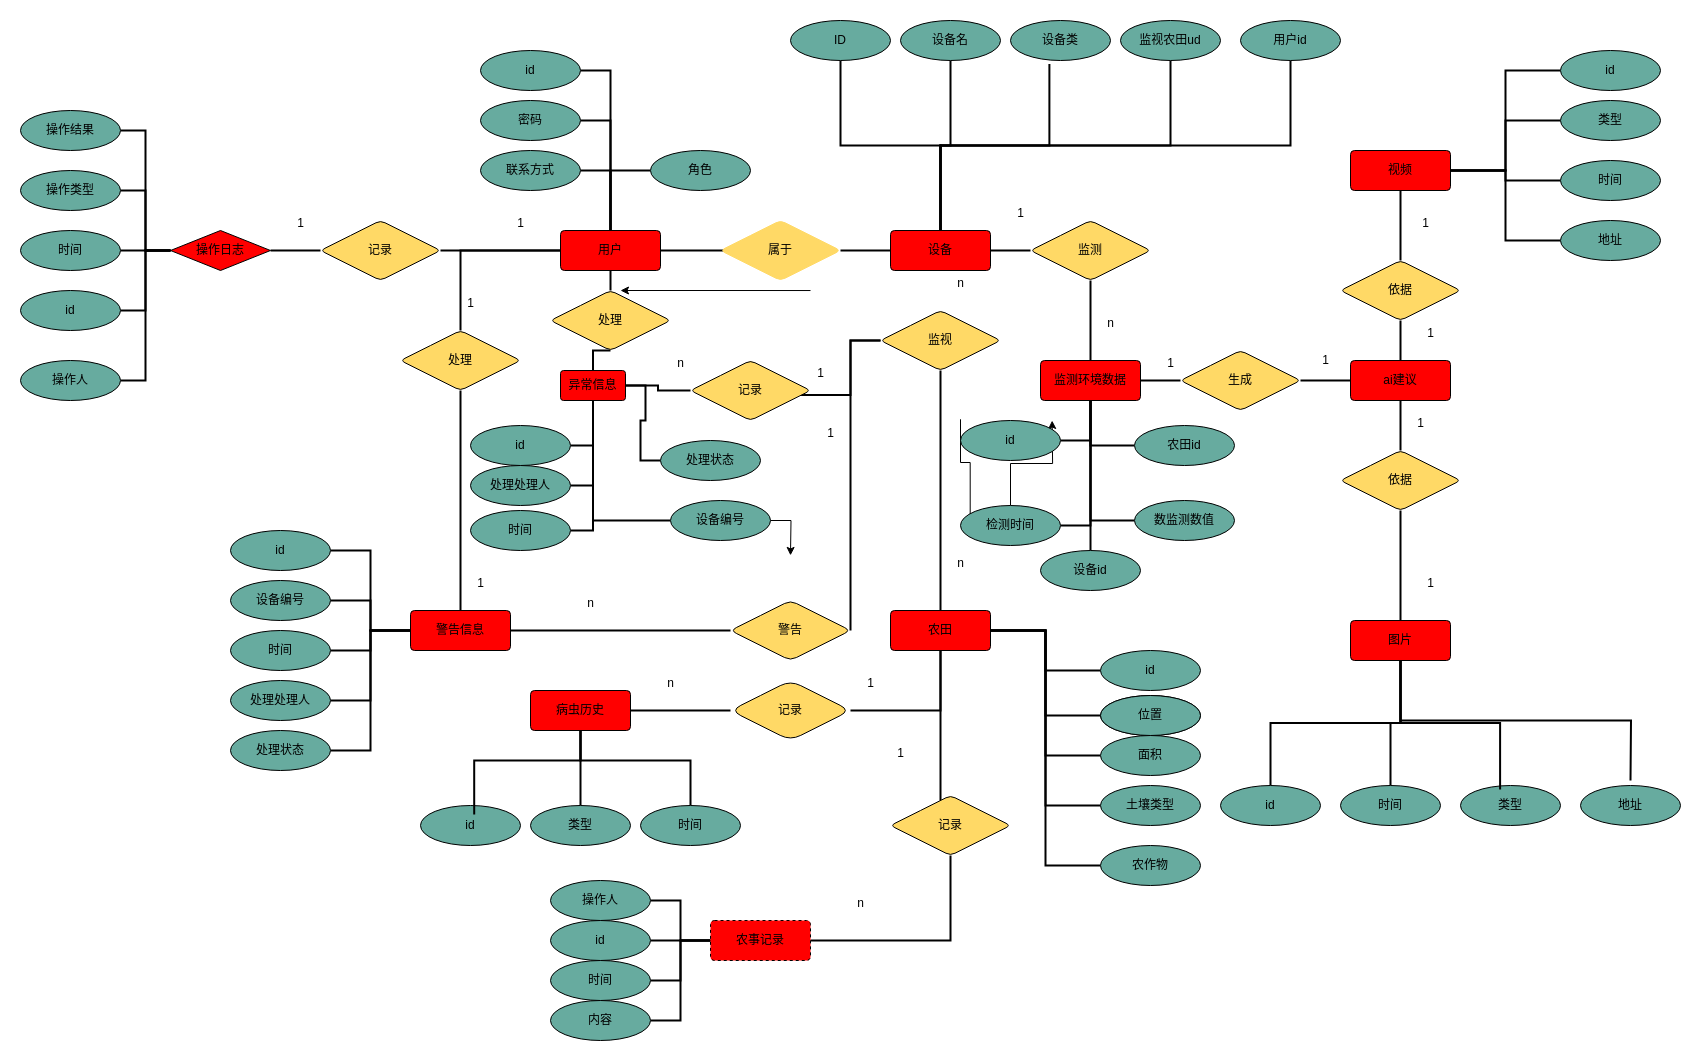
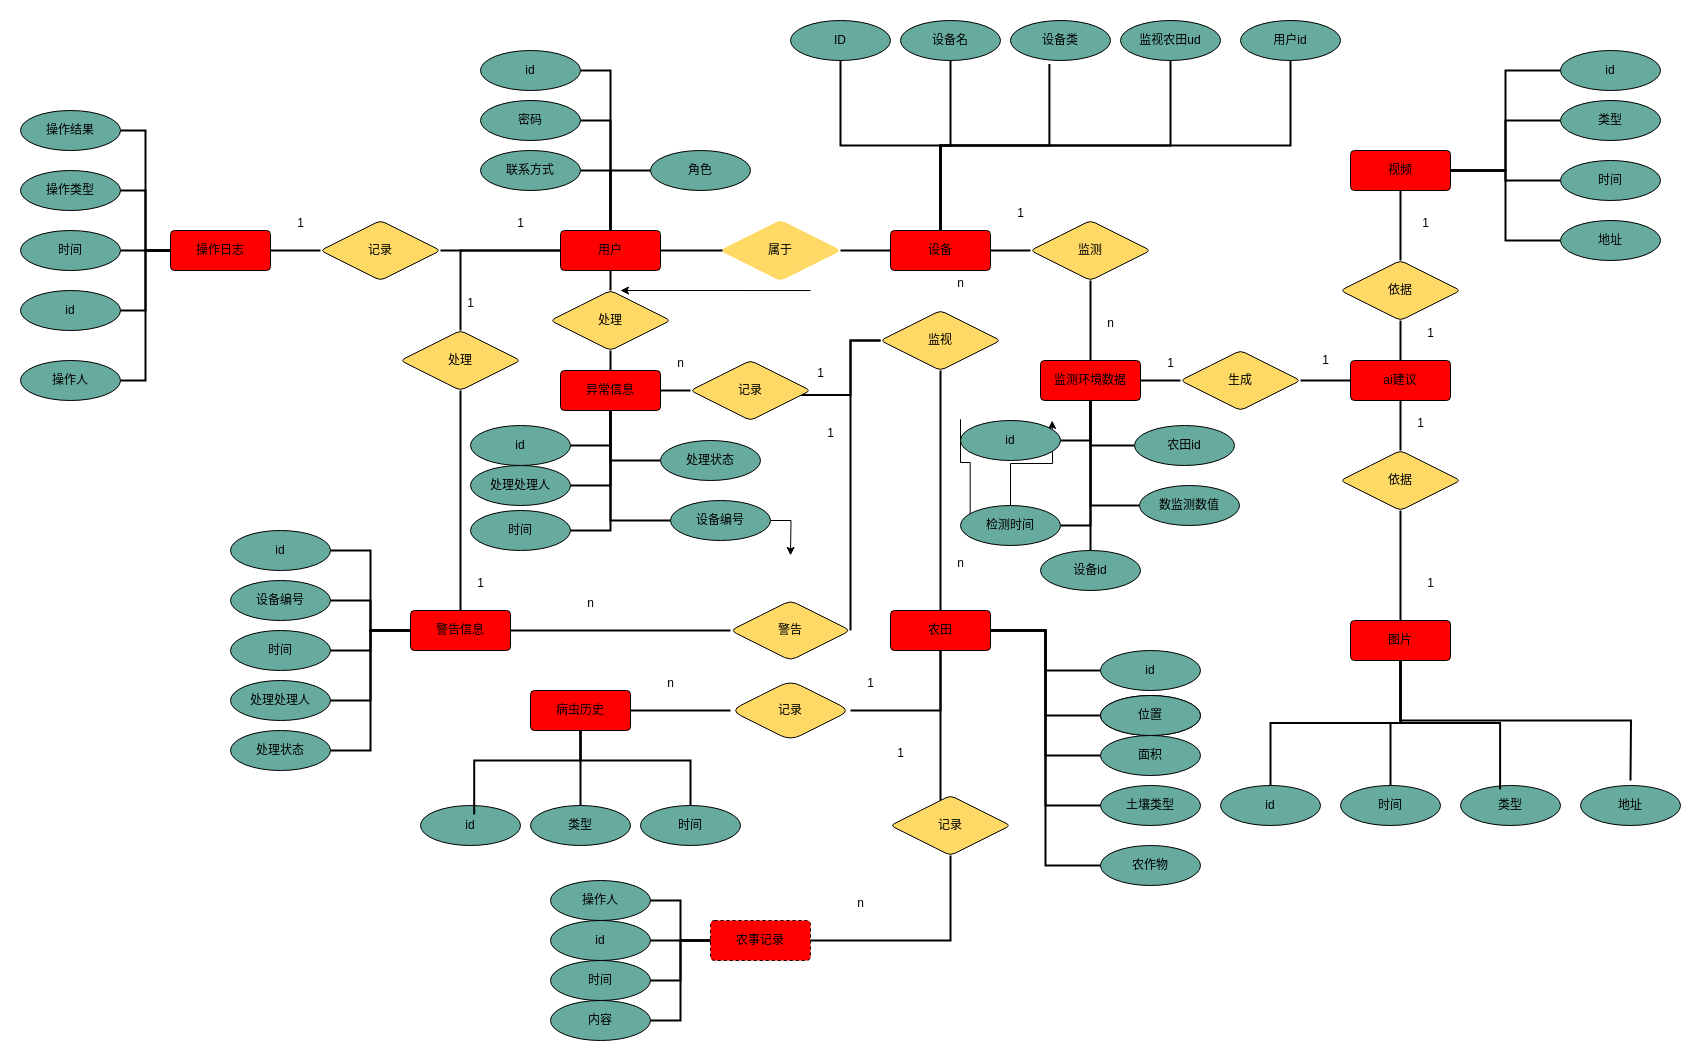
(221, 251) -> (221, 251)
(593, 386) -> (611, 391)
(1185, 521) -> (1190, 506)
